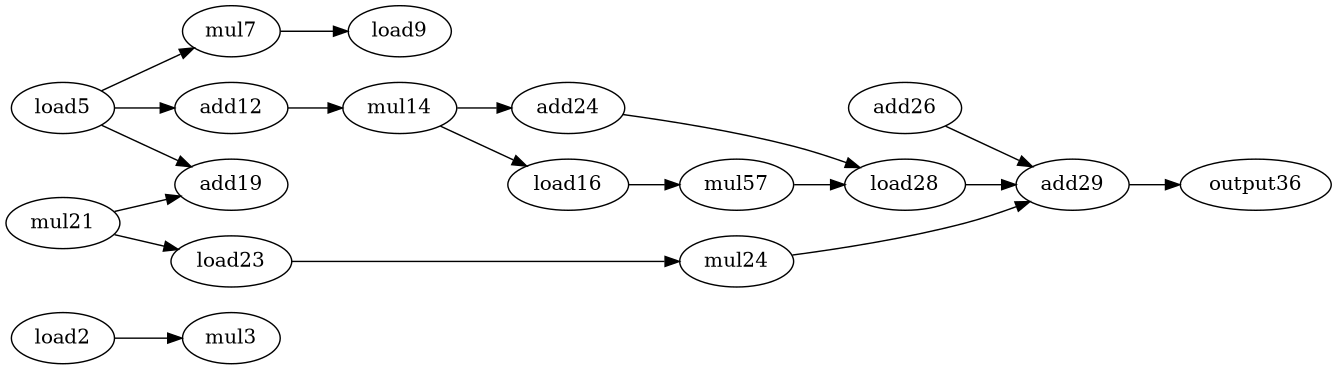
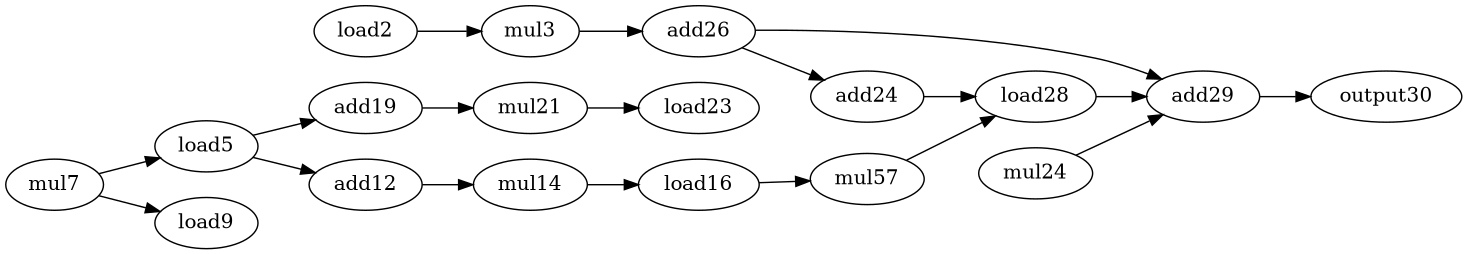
none -> (604, 31)
(141, 72) -> (123, 168)
(477, 108) -> (776, 61)
(1256, 185) -> (1386, 97)
(140, 205) -> (440, 108)
(478, 261) -> none
